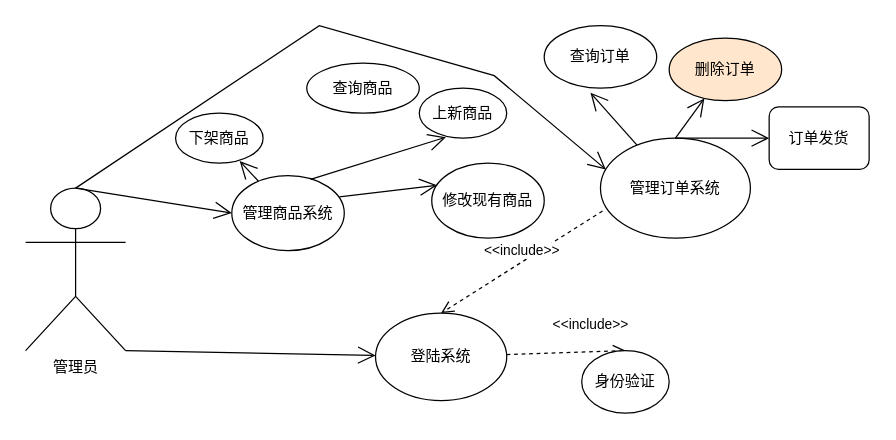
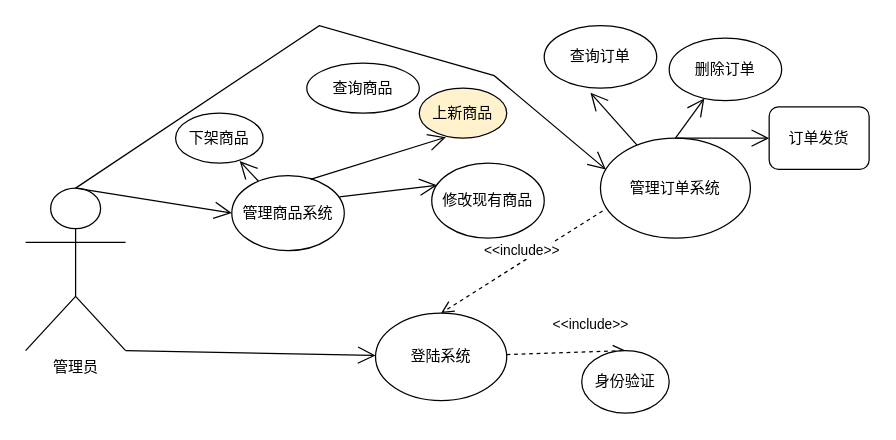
(726, 69) -> (726, 69)
(463, 113) -> (463, 113)
